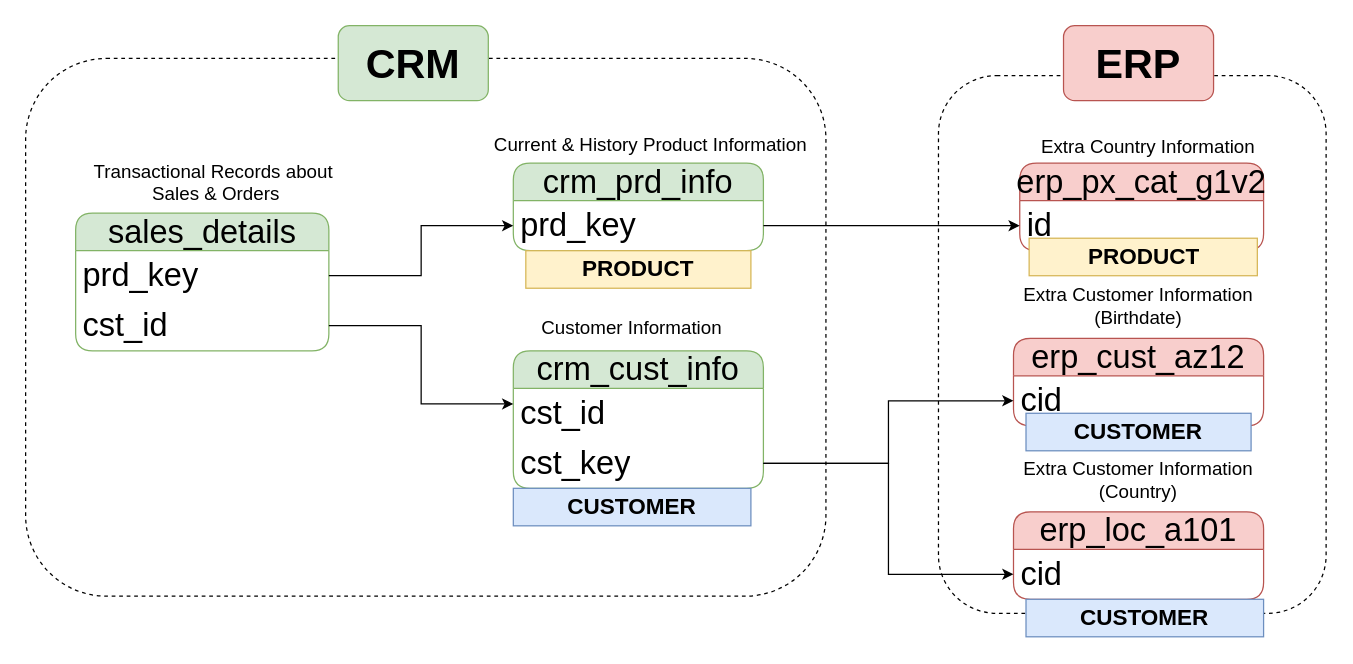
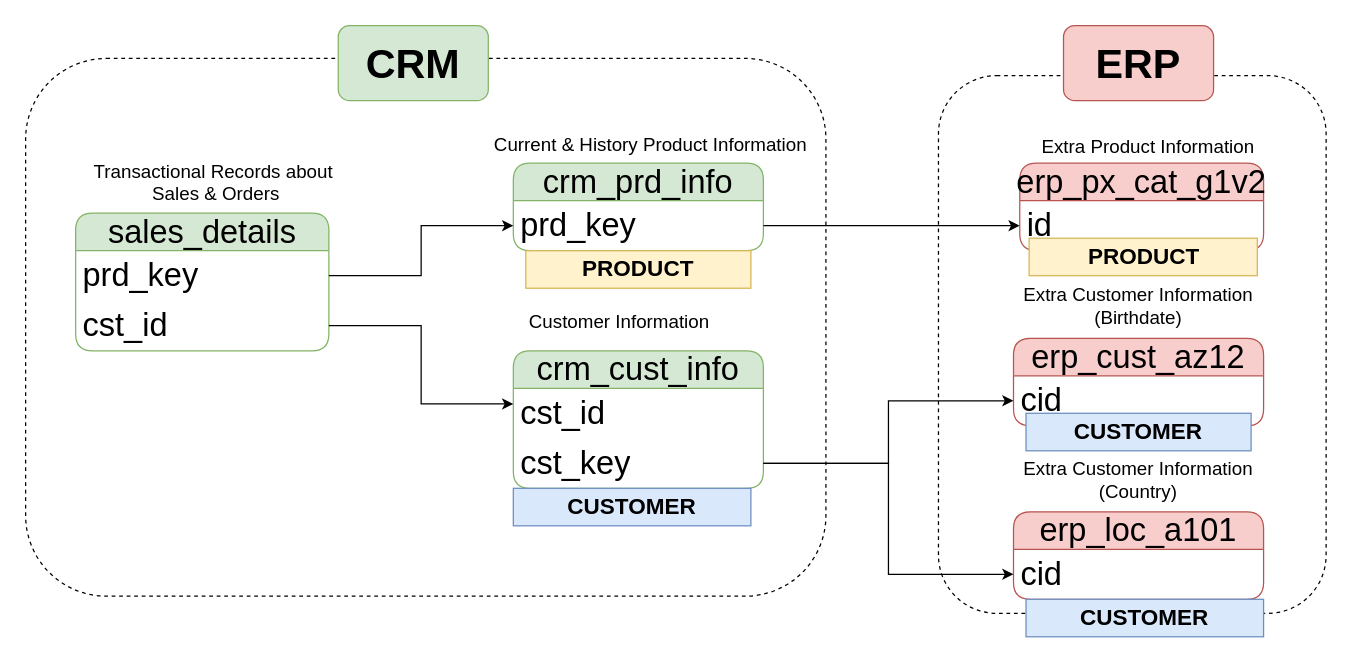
(1151, 146) -> (1151, 146)
(632, 327) -> (619, 321)
